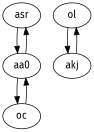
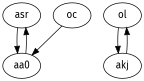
(17, 87) -> none
